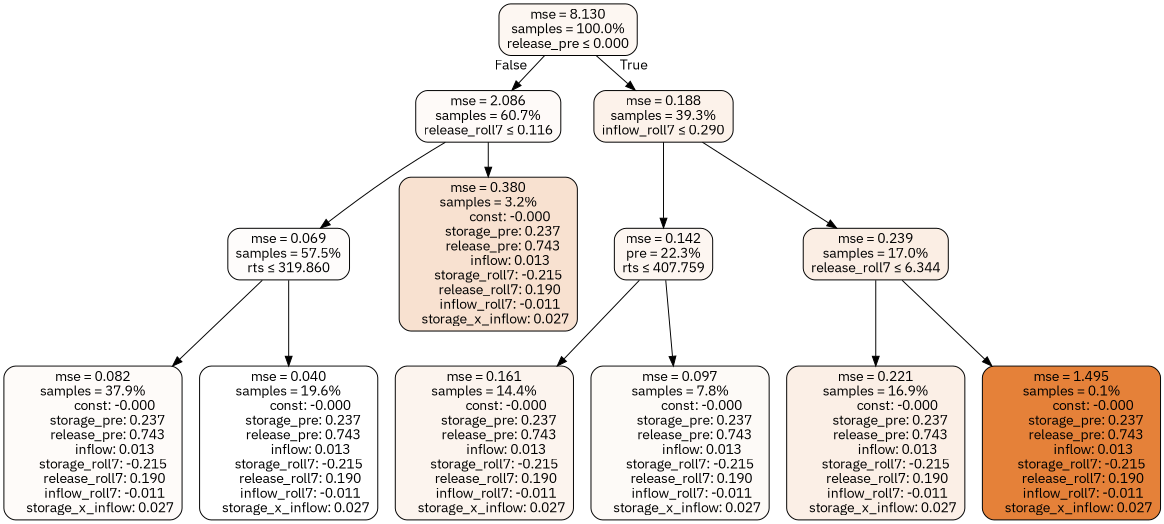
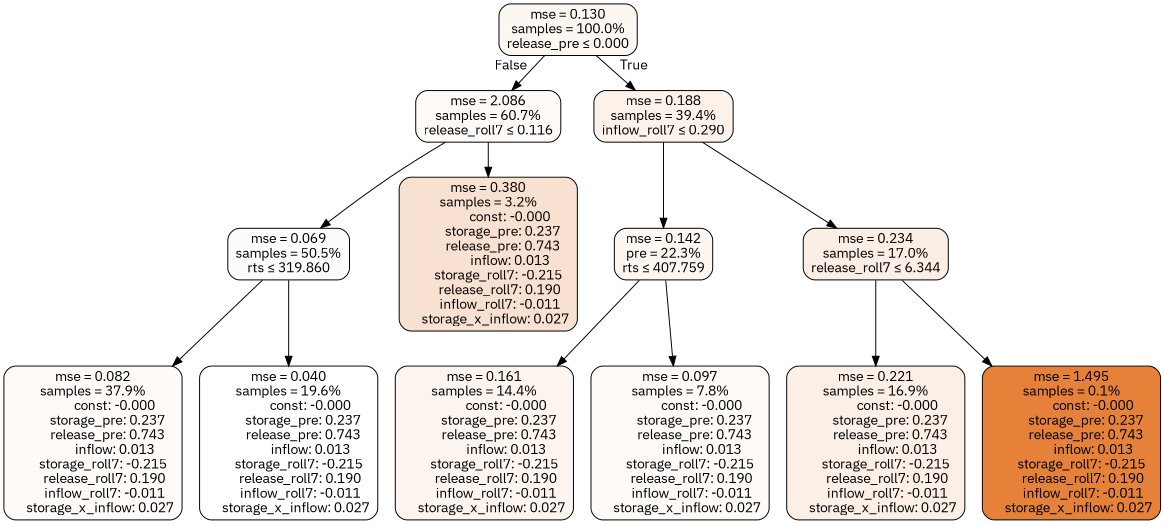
(568, 30) -> (568, 30)
(664, 116) -> (664, 116)
(289, 254) -> (289, 254)
(876, 254) -> (876, 254)
